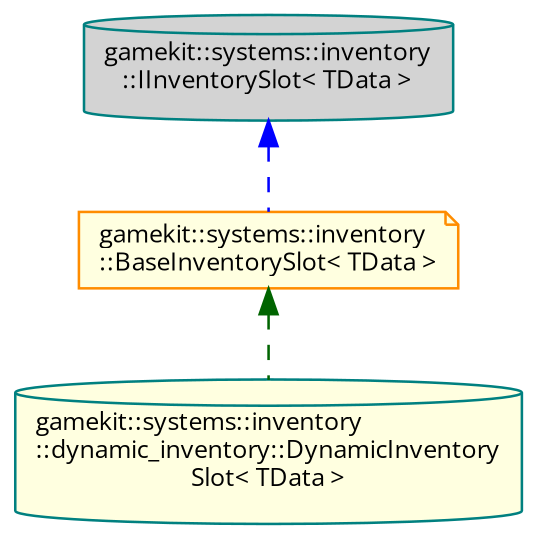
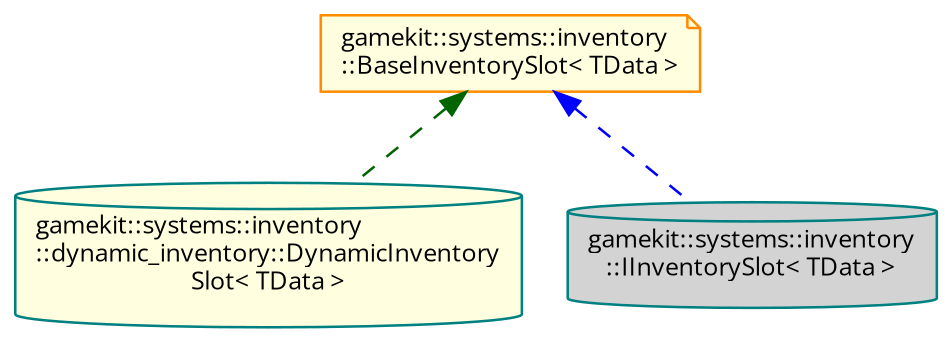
(269, 179) -> (632, 155)
